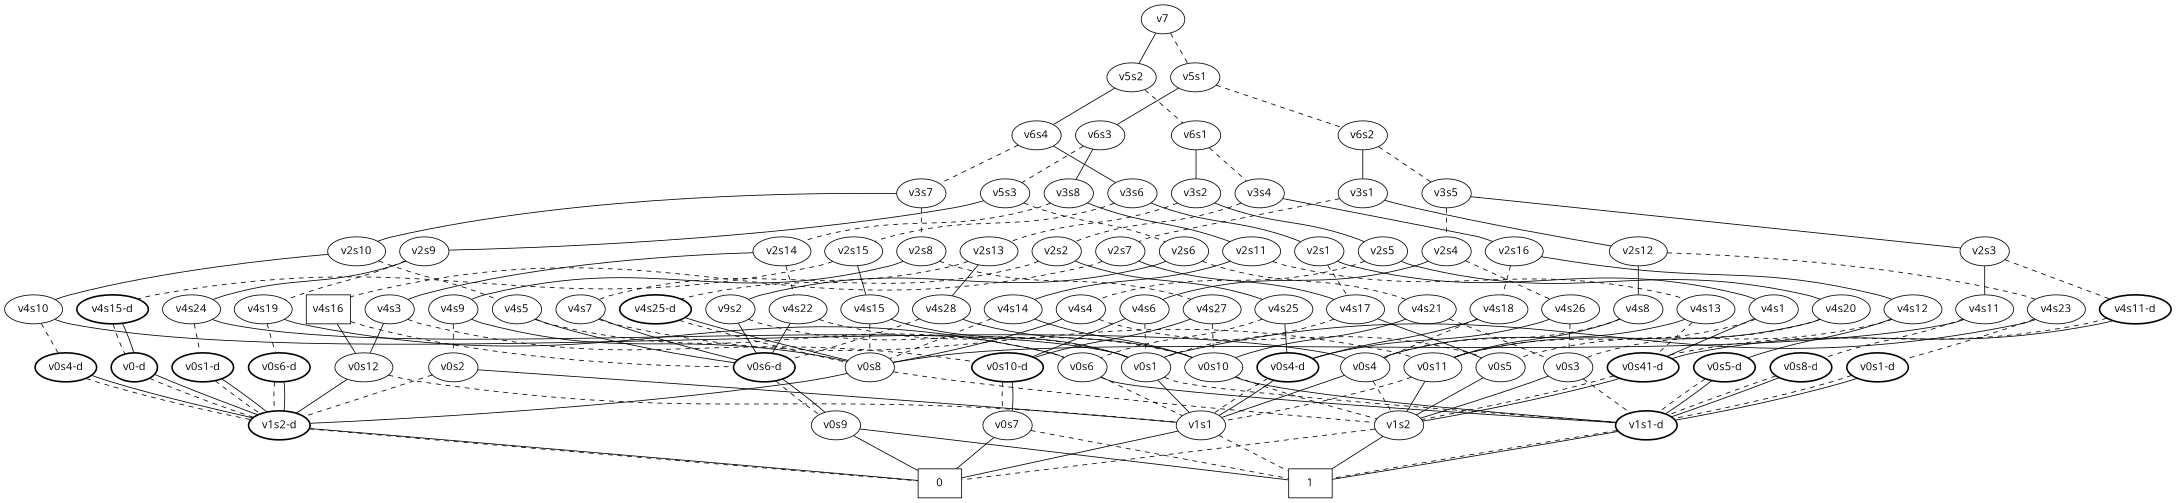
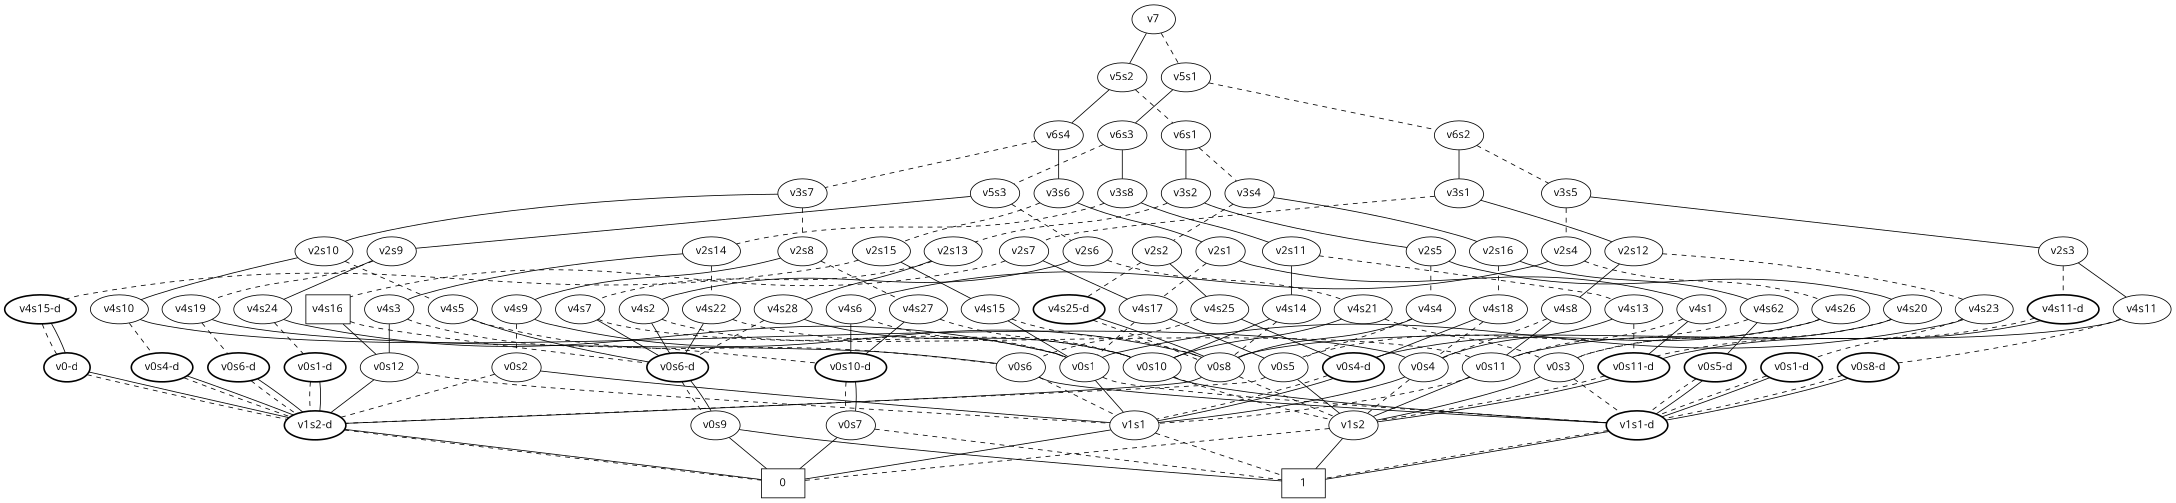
(730, 309) -> (644, 309)
(1913, 309) -> (1769, 309)
(1643, 367) -> (1634, 367)
none -> (806, 404)
